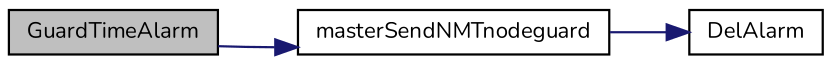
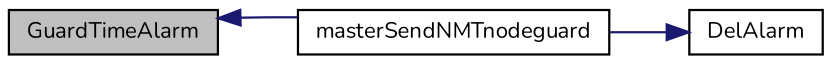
(246, 47) -> (269, 17)
